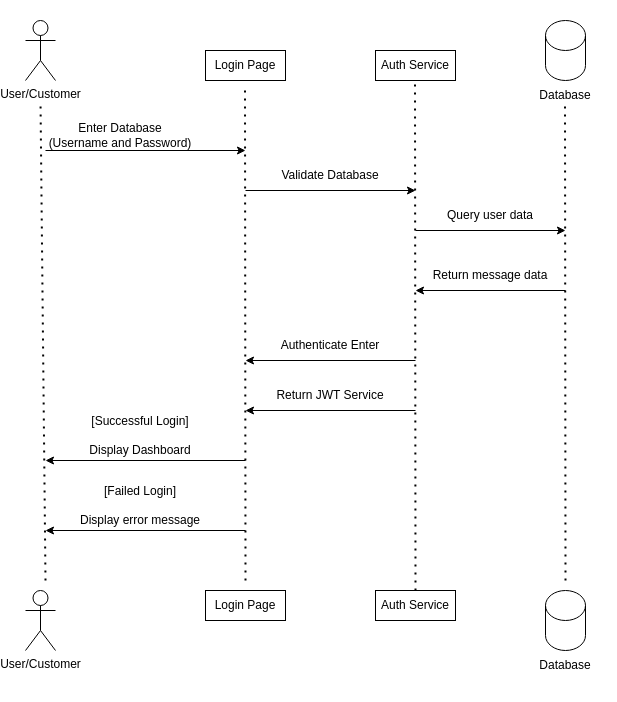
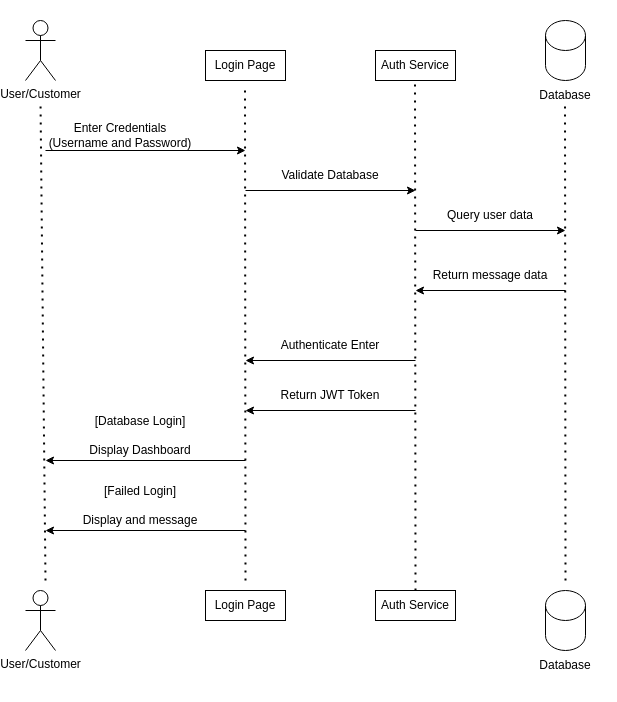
(121, 136) -> (121, 136)
(331, 396) -> (331, 396)
(141, 436) -> (141, 436)
(141, 506) -> (141, 506)
